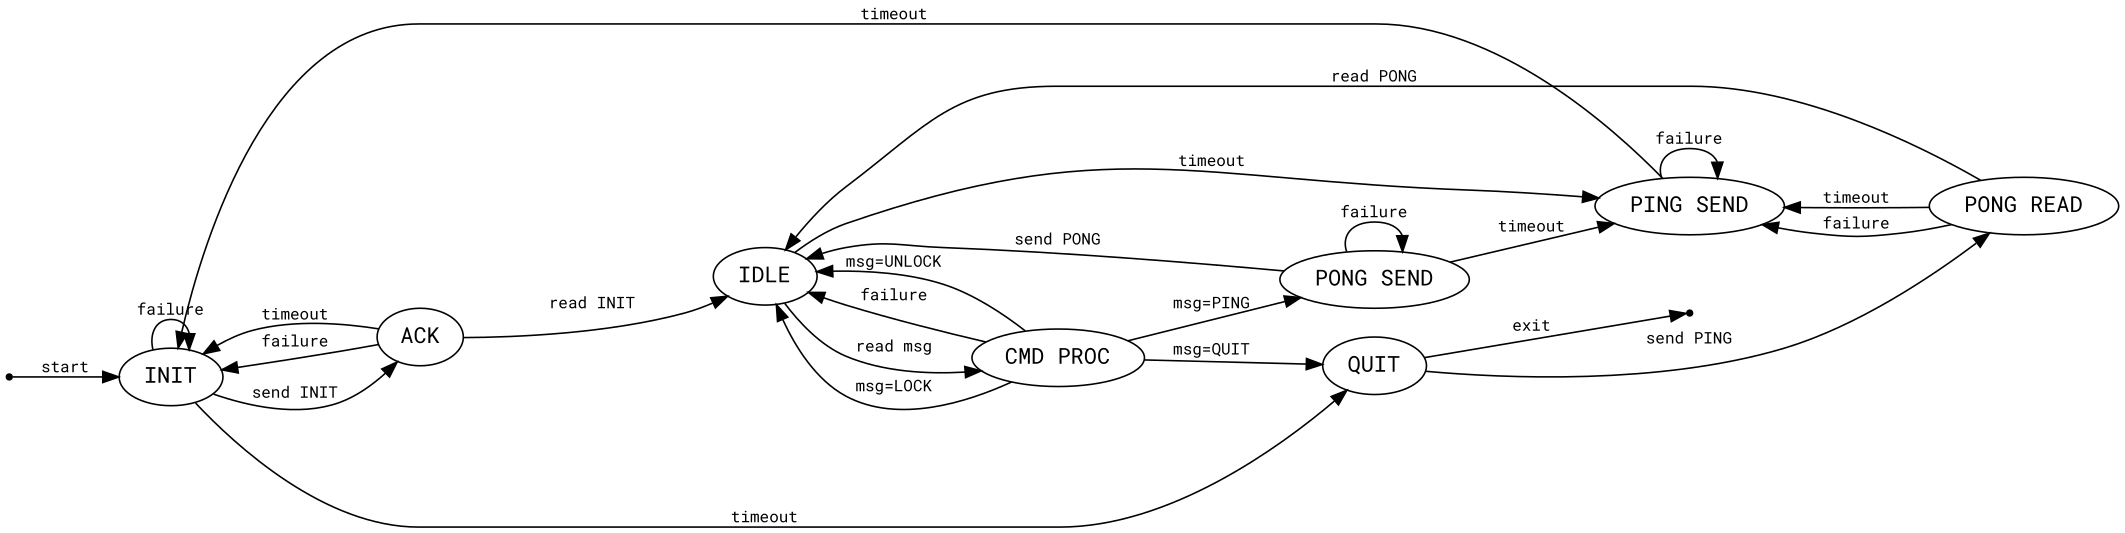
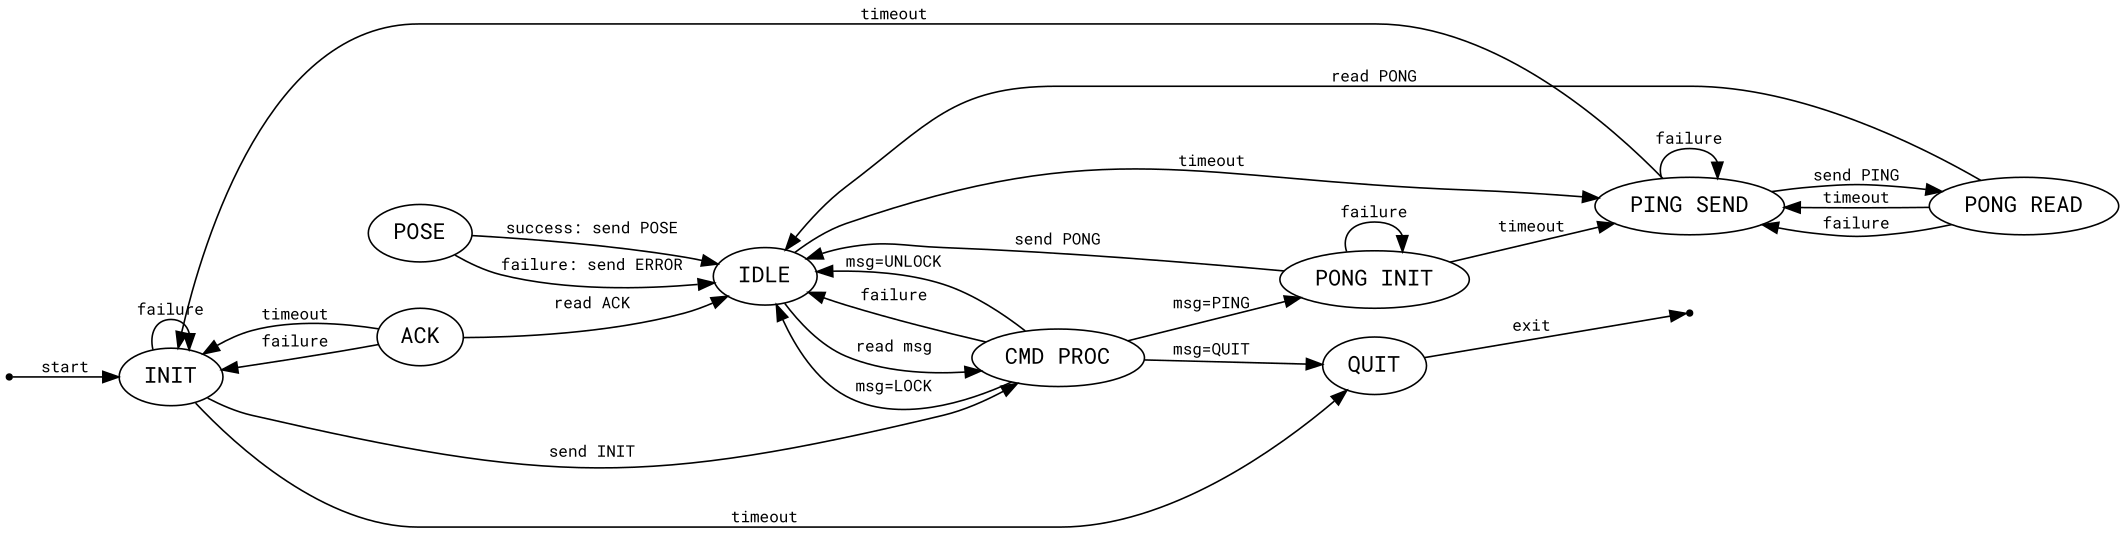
none -> (420, 233)
(1375, 280) -> (1375, 280)
(593, 304) -> (593, 304)
(1715, 364) -> (1849, 185)
(303, 409) -> (606, 468)
